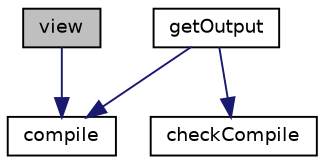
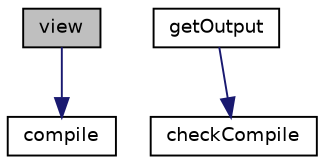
(147, 77) -> none
